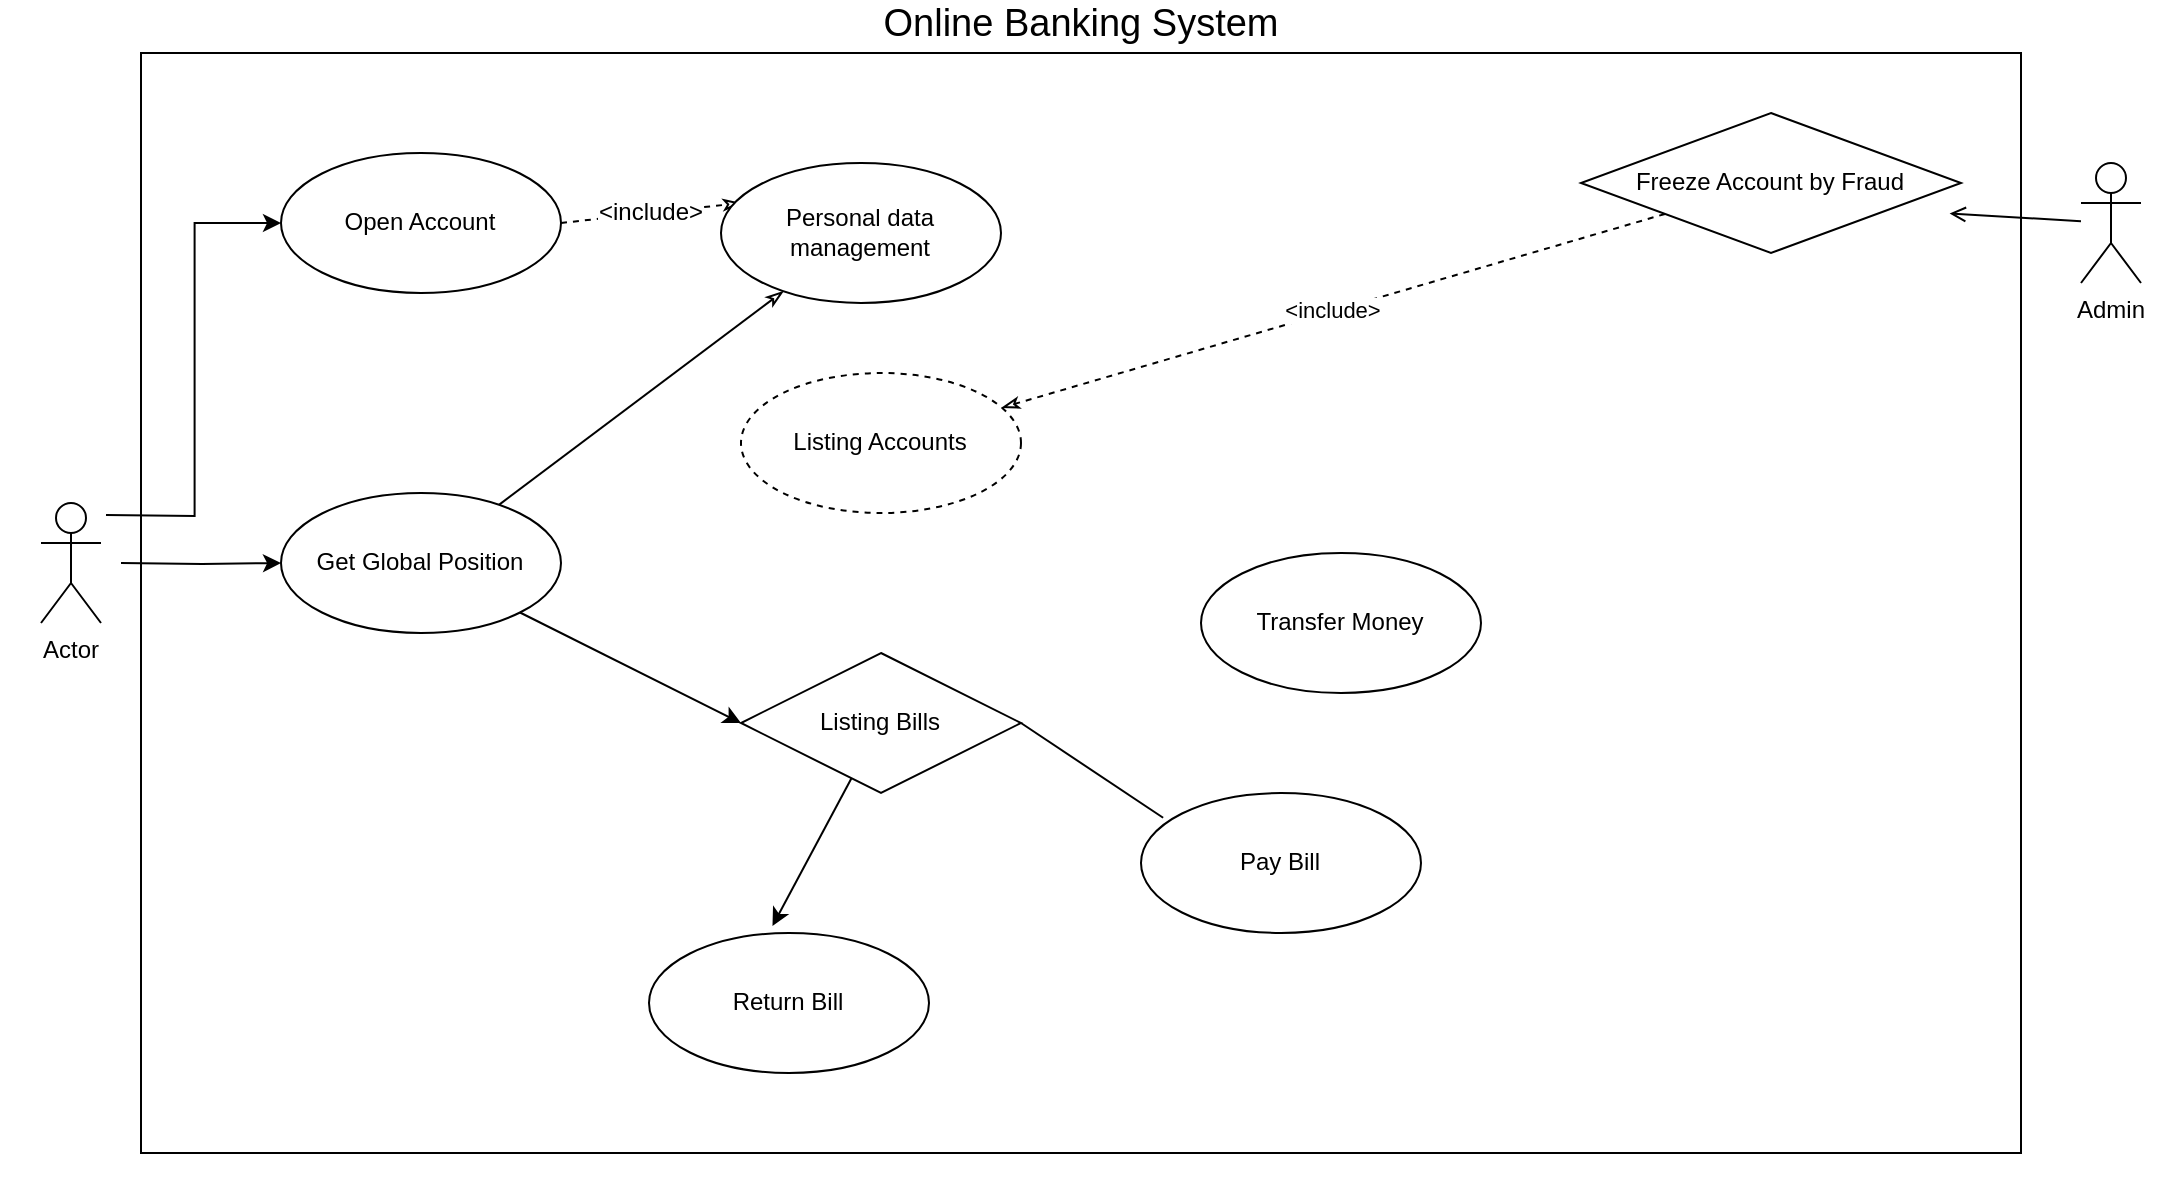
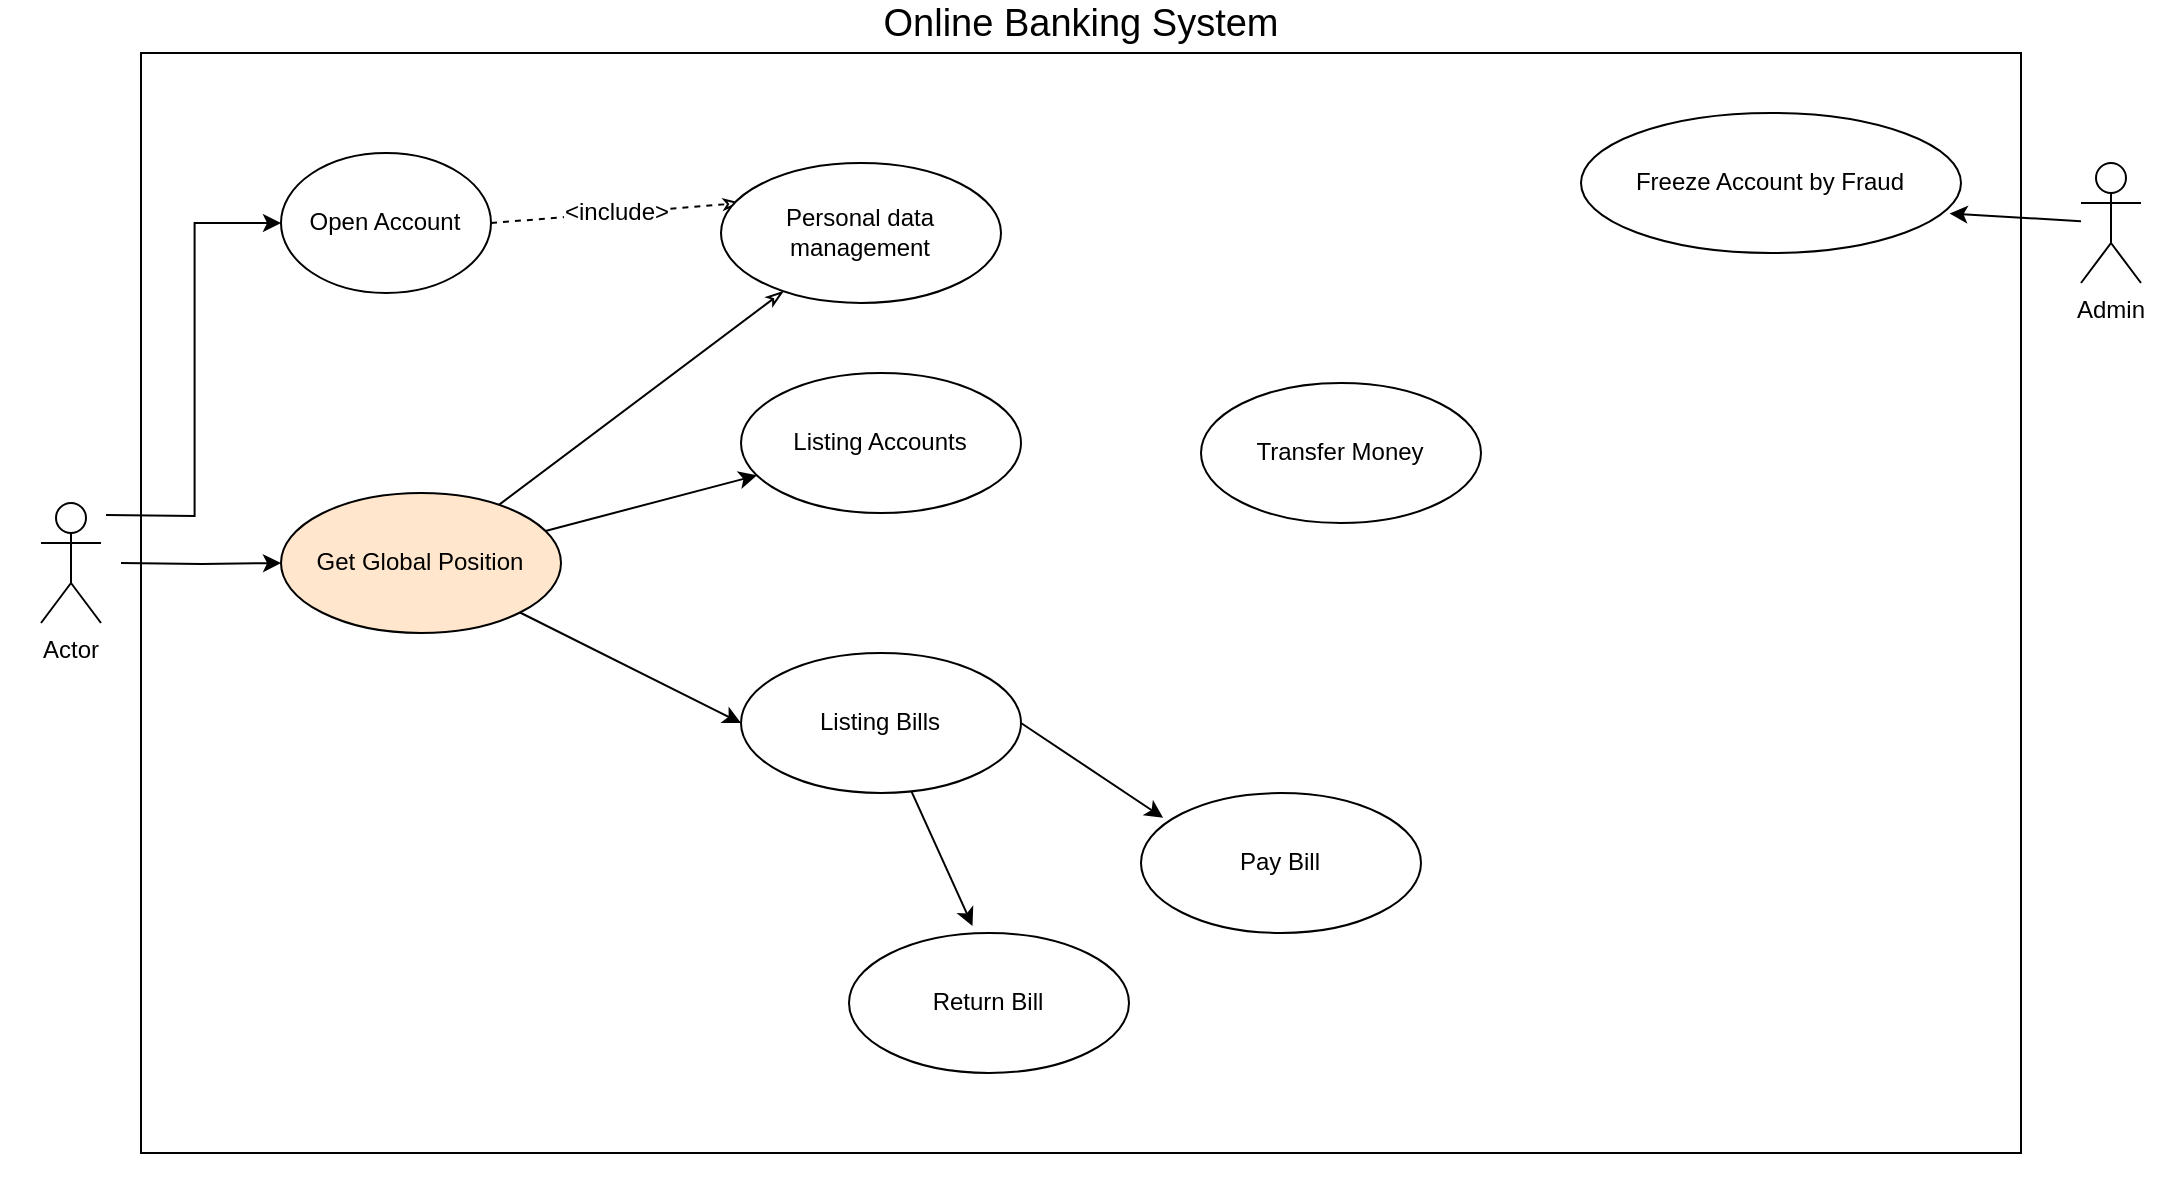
(1771, 183) -> (1771, 183)
(1960, 214) -> (1964, 214)
(421, 223) -> (386, 223)
(1520, 256) -> none
(881, 443) -> (881, 443)
none -> (645, 505)
(421, 563) -> (421, 563)
(1341, 623) -> (1341, 453)
(881, 723) -> (881, 723)
(1156, 813) -> (1151, 810)
(789, 1003) -> (989, 1003)
